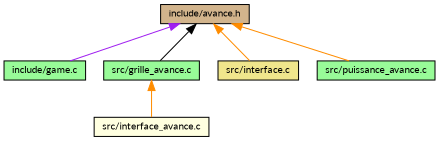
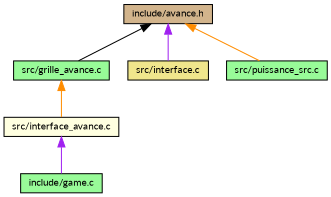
(120, 44) -> (61, 160)
(235, 46) -> (168, 48)
(376, 70) -> (277, 70)
